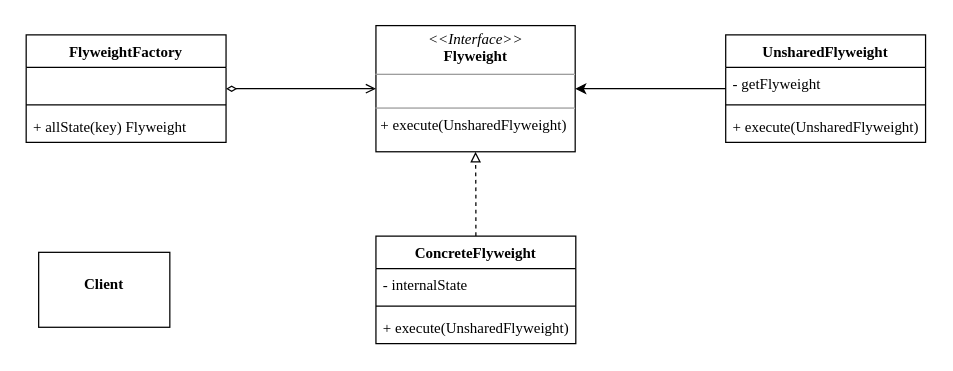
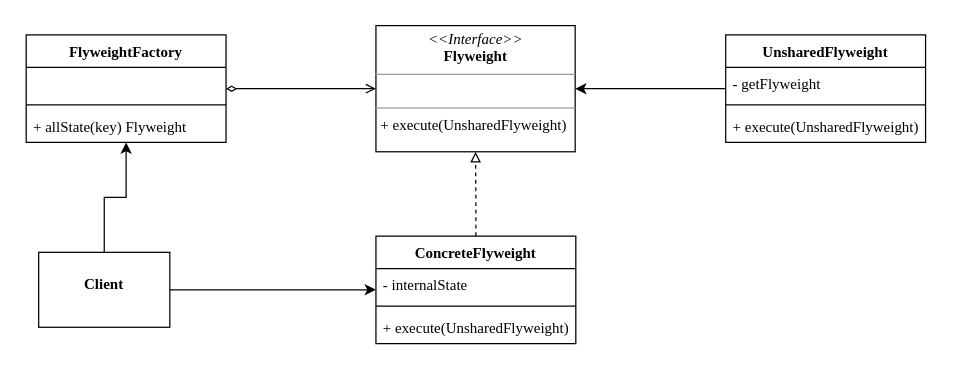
none -> (110, 198)
none -> (269, 290)
